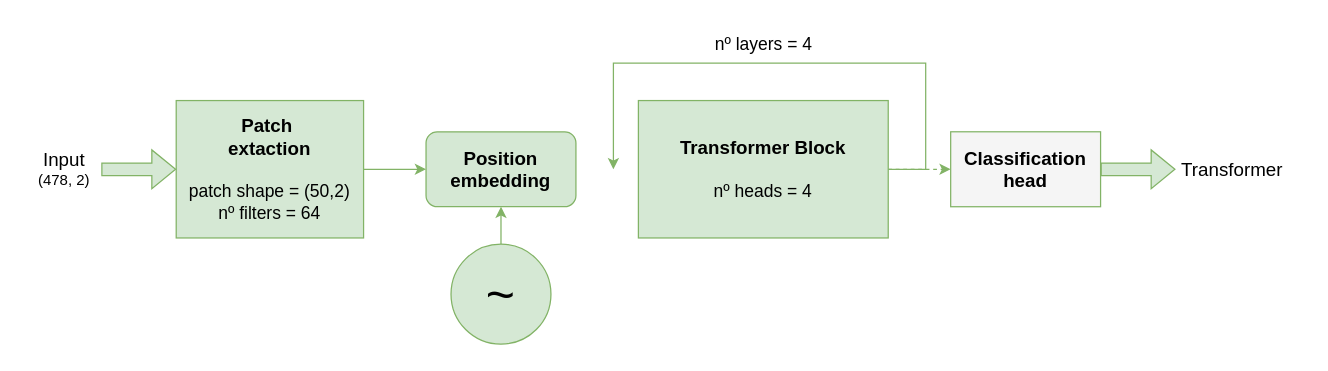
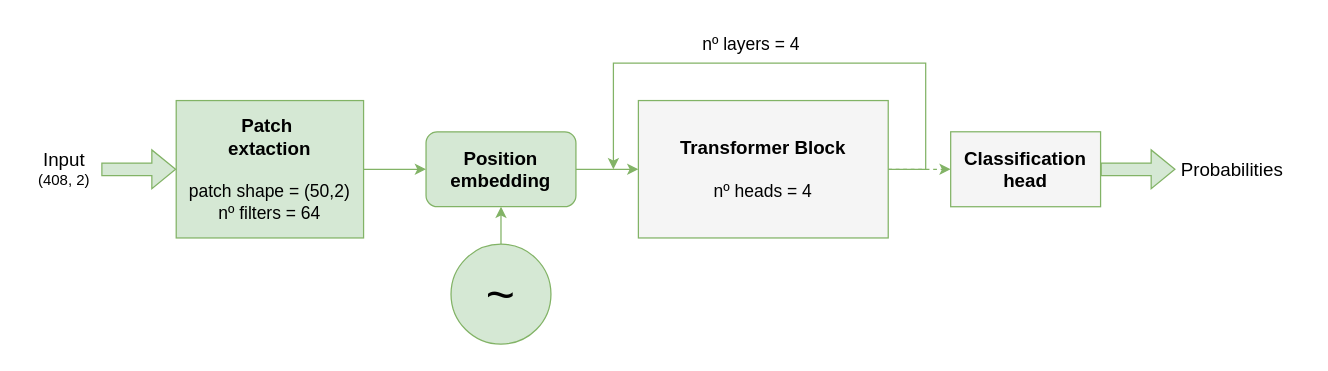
(763, 44) -> (751, 44)
(64, 169) -> (64, 169)
none -> (603, 169)
(763, 169) -> (763, 169)
(1233, 169) -> (1233, 169)
